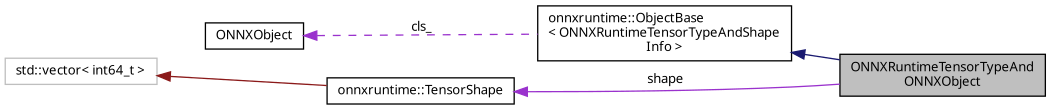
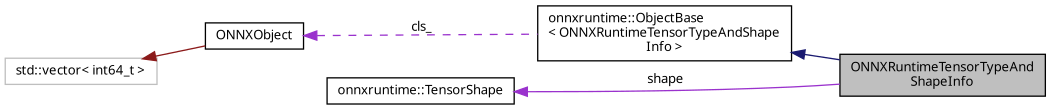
(943, 75) -> (943, 75)
(249, 81) -> (181, 51)
